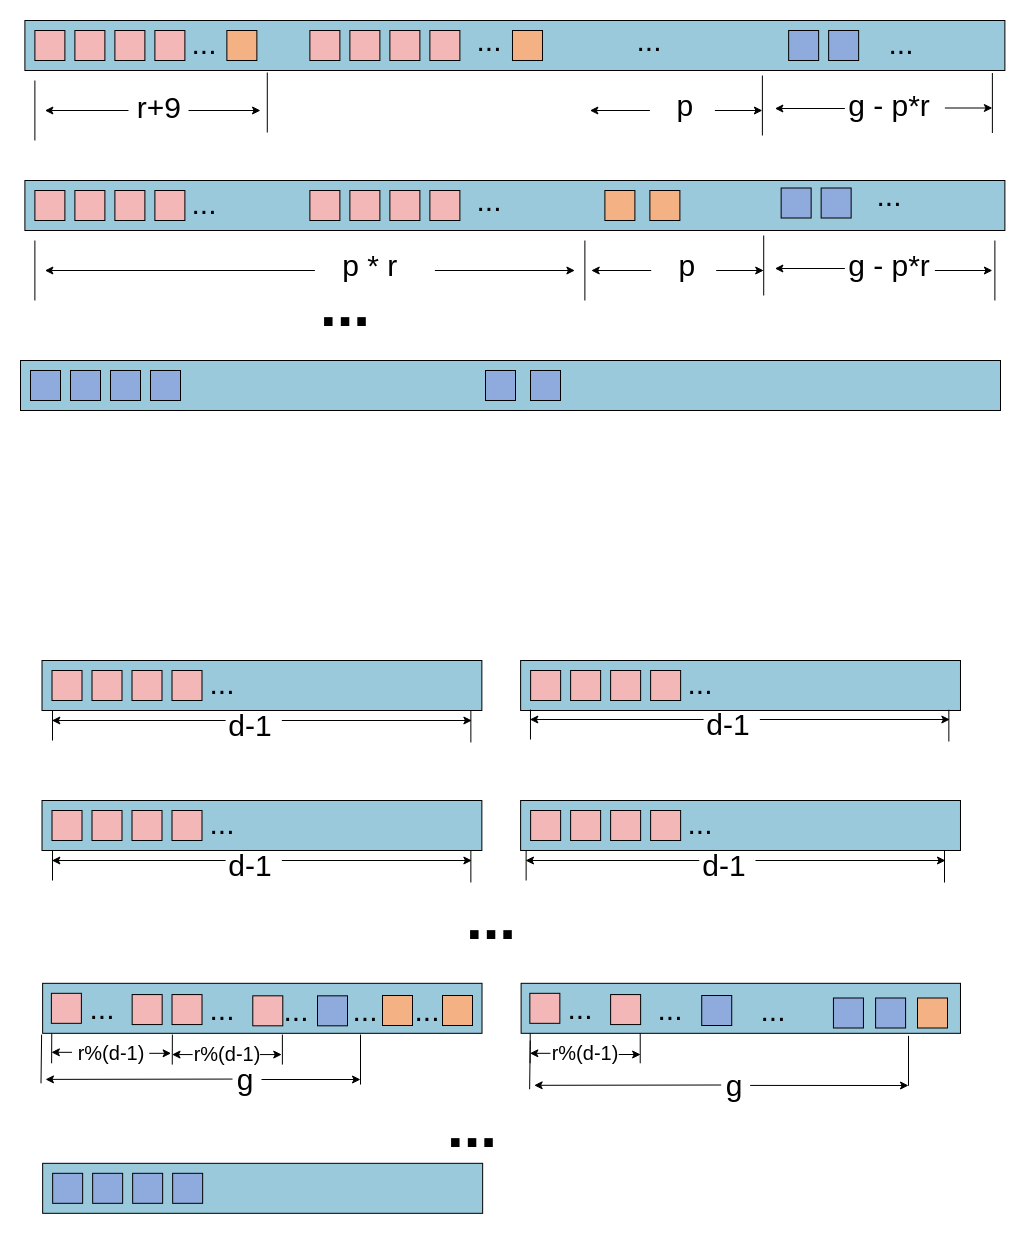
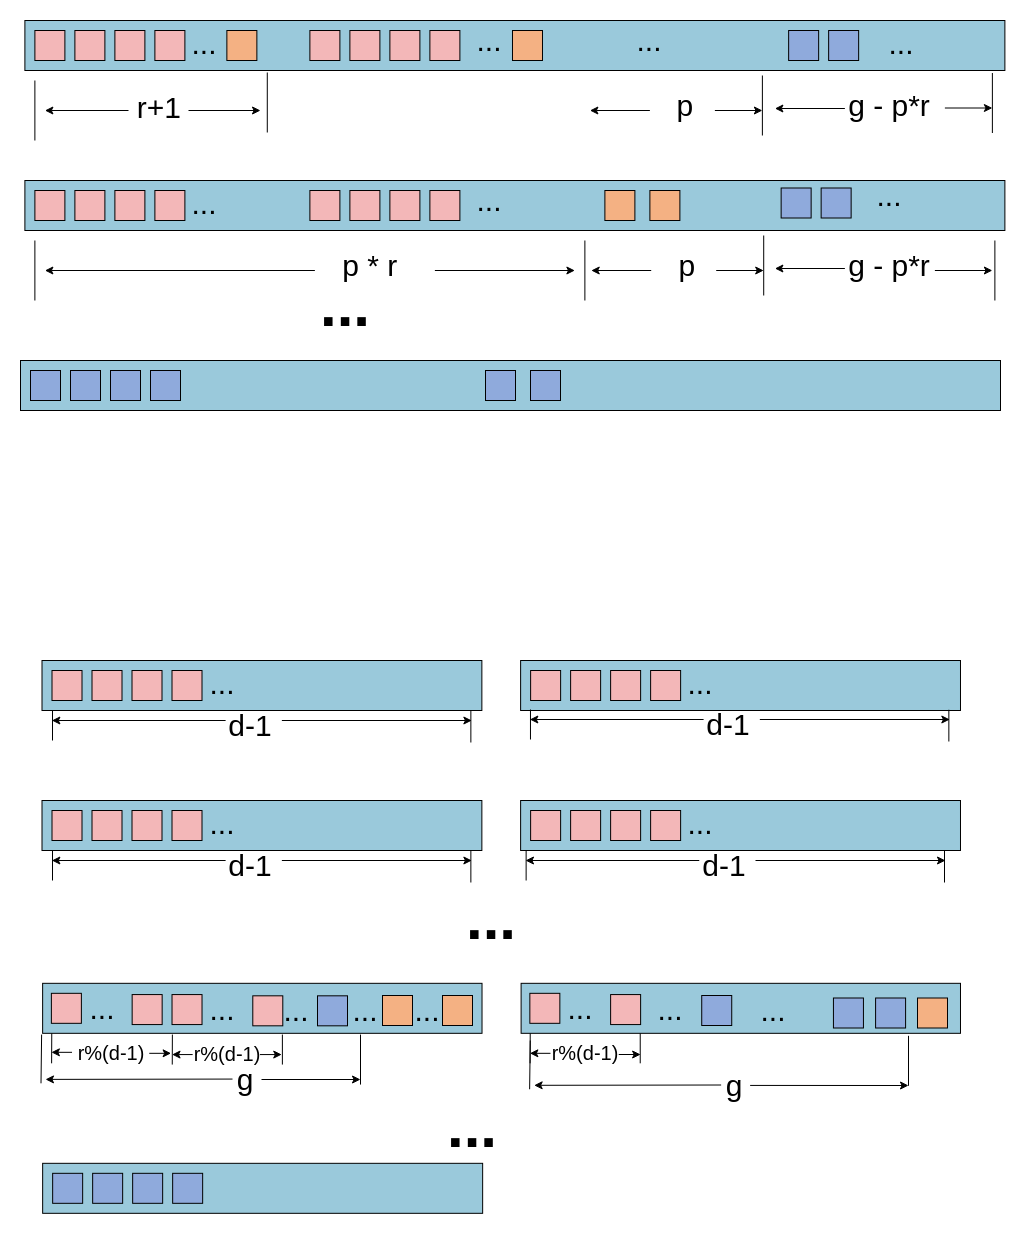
(164, 108) -> (164, 108)
